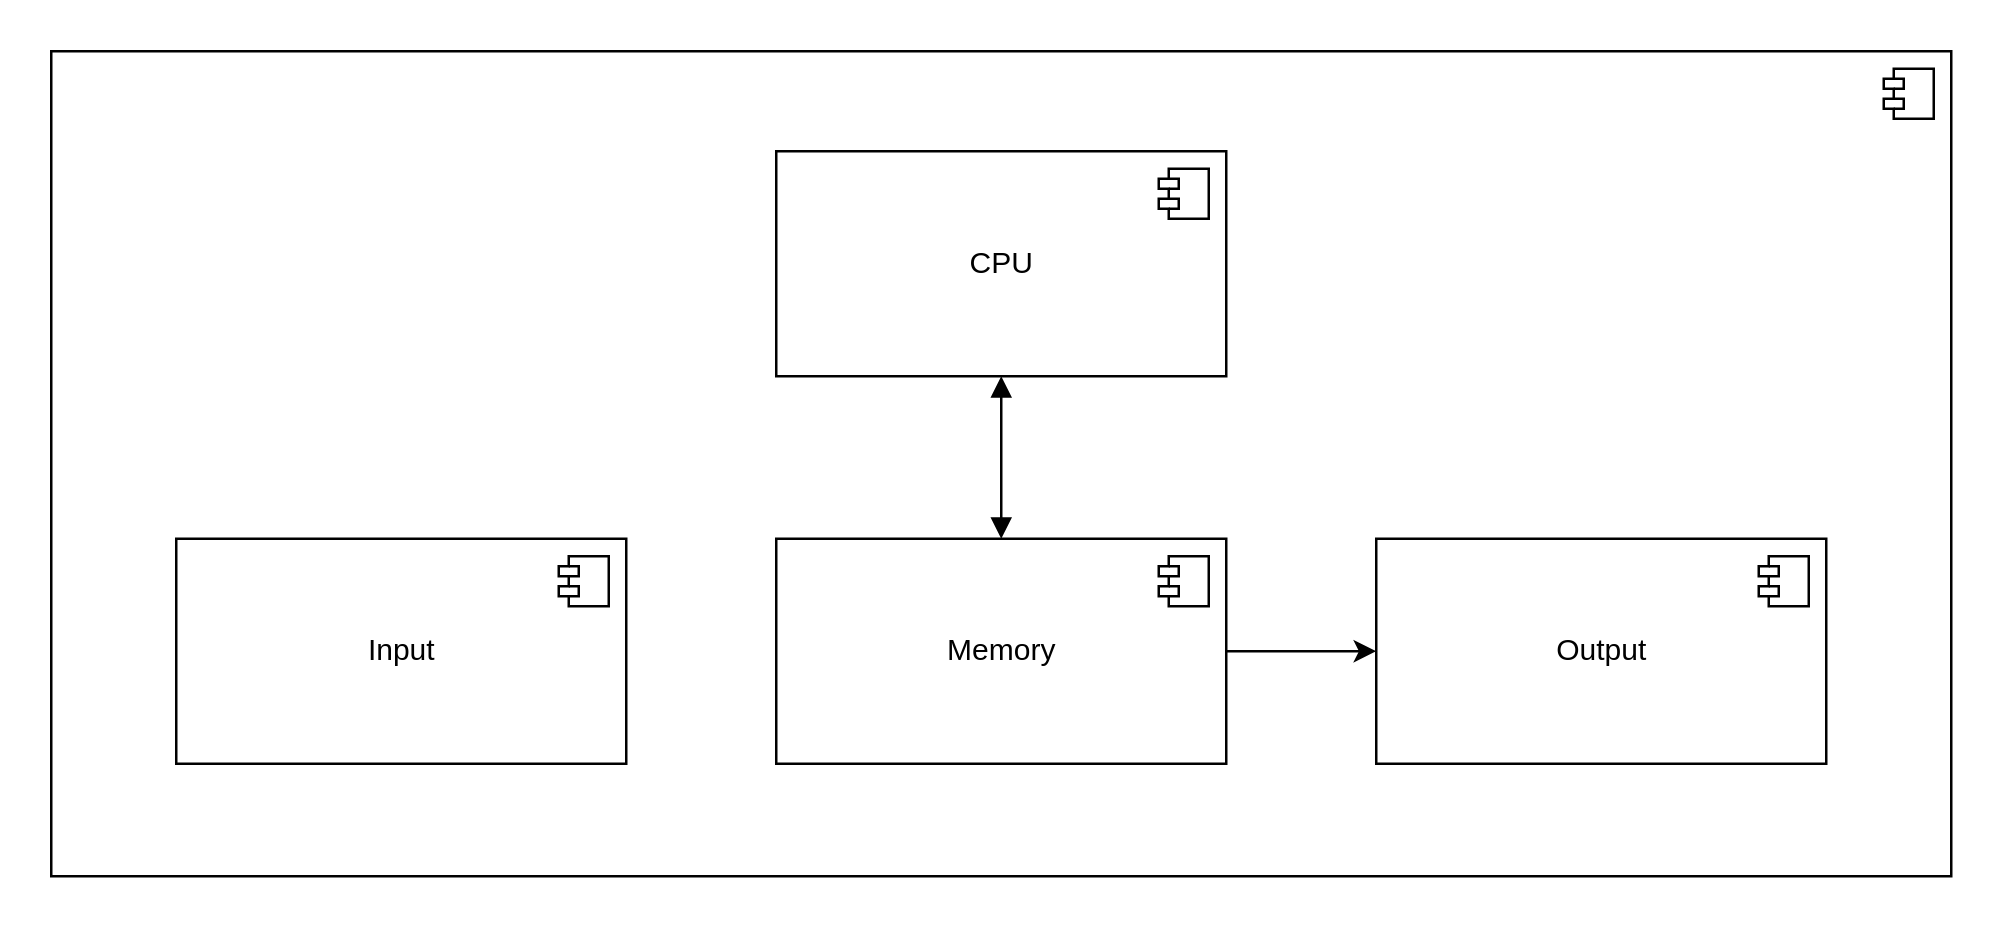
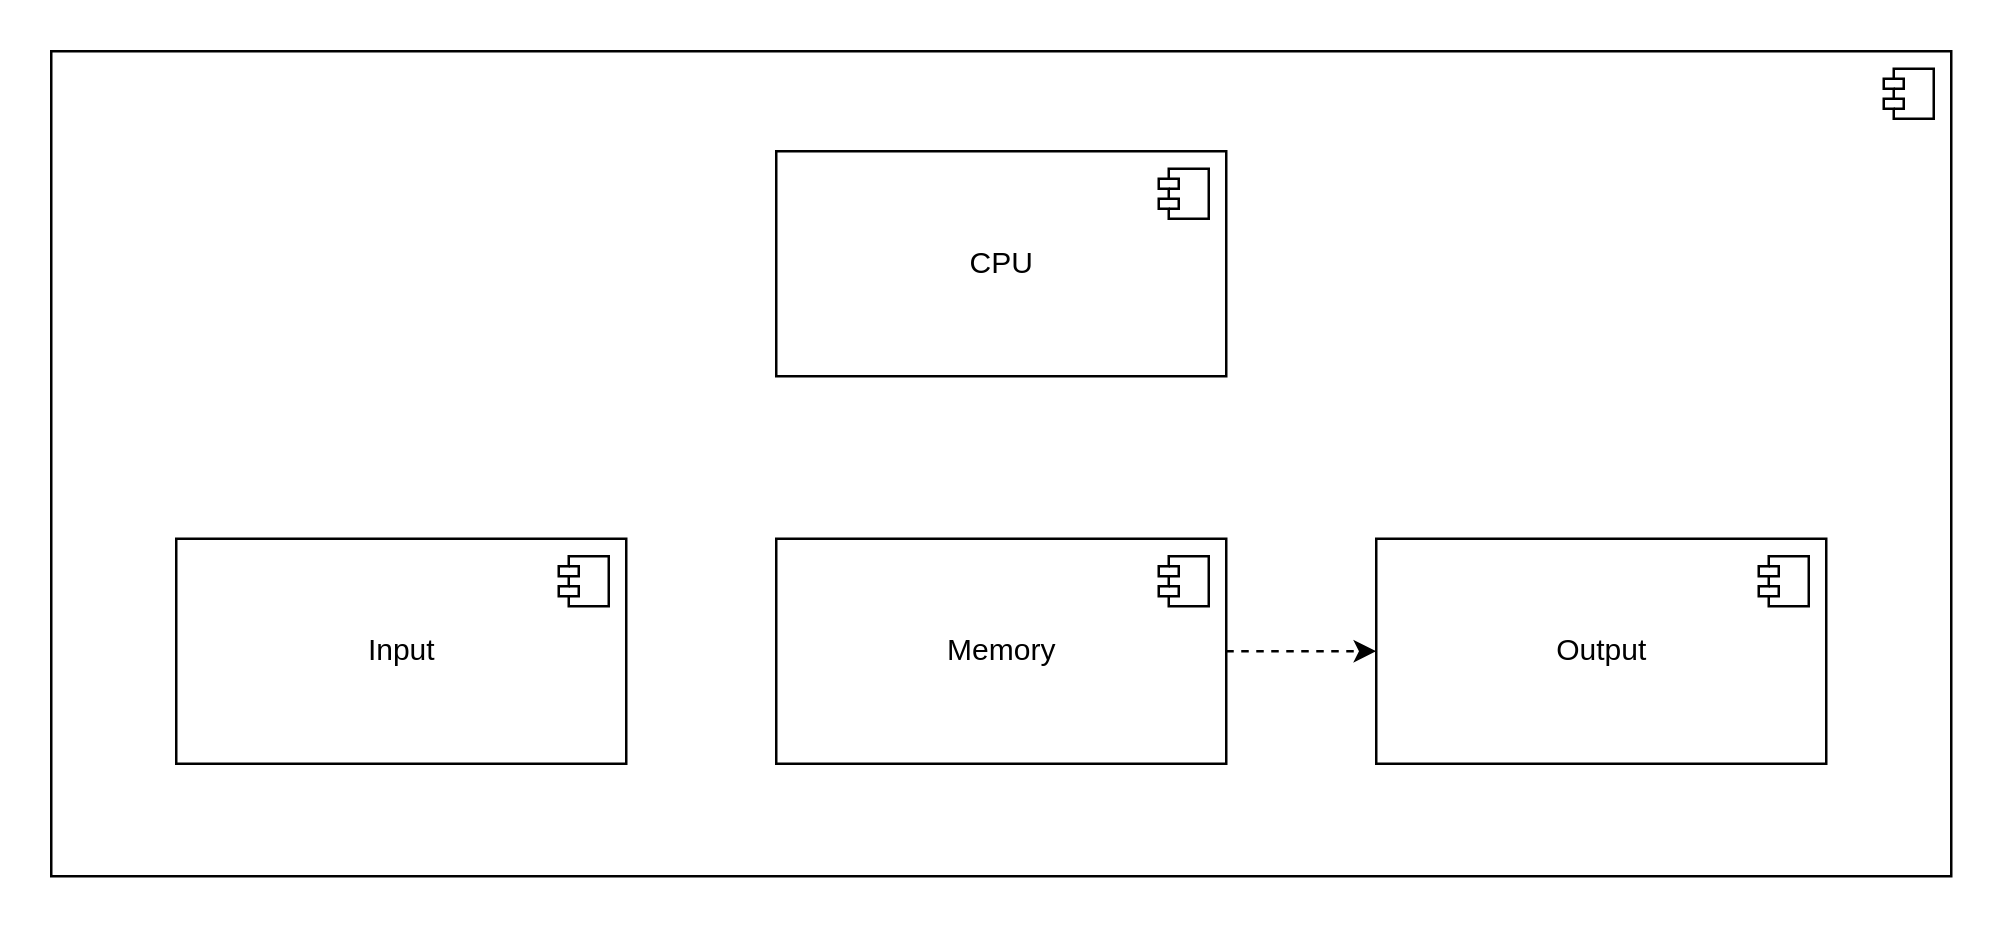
(1001, 457) -> none
(1296, 651) -> (1296, 651)
